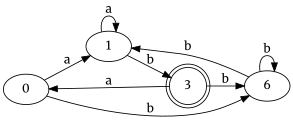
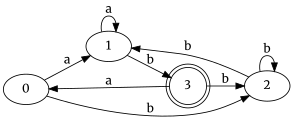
(267, 86) -> (267, 86)
